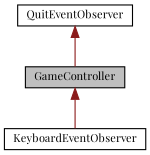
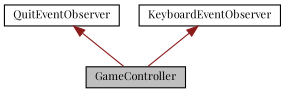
(75, 114) -> (168, 50)
